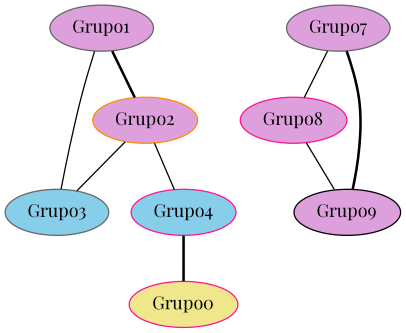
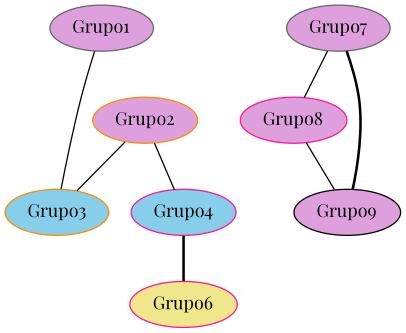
(123, 74) -> none
(57, 212) -> (57, 212)
(184, 304) -> (184, 304)
